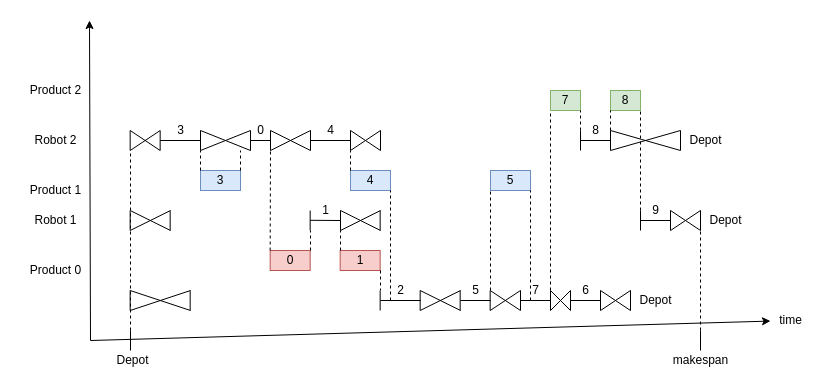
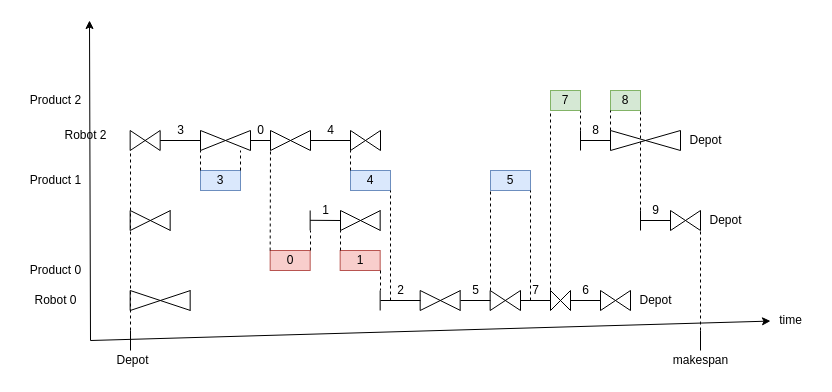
(56, 91) -> (56, 101)
(56, 141) -> (86, 136)
(56, 191) -> (56, 181)
(56, 221) -> none
none -> (56, 301)
